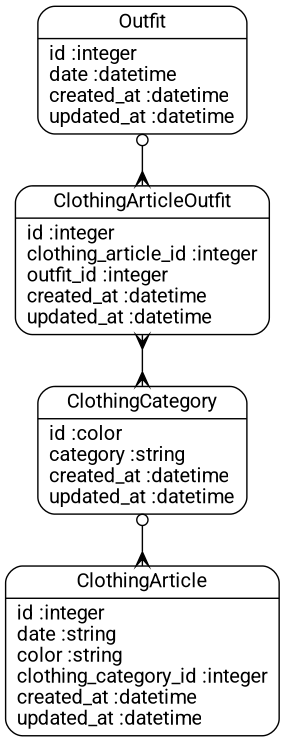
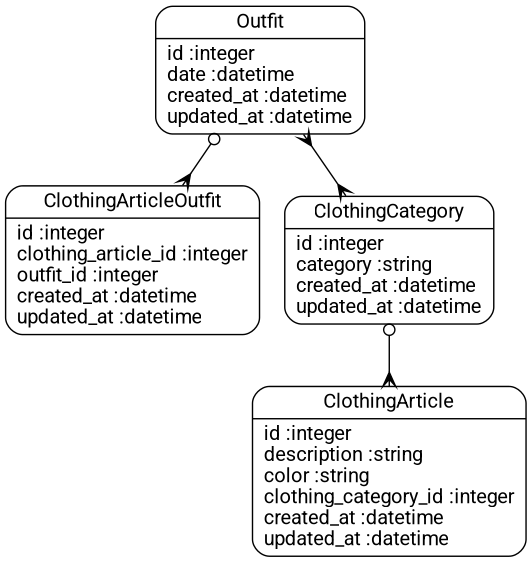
(142, 360) -> (325, 165)
(86, 434) -> (340, 244)
(67, 635) -> (344, 455)
